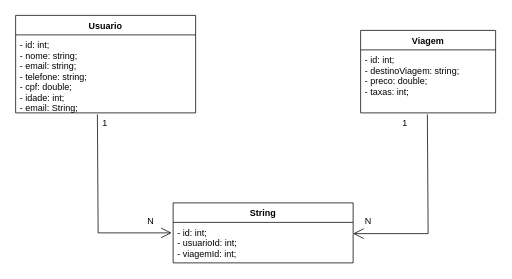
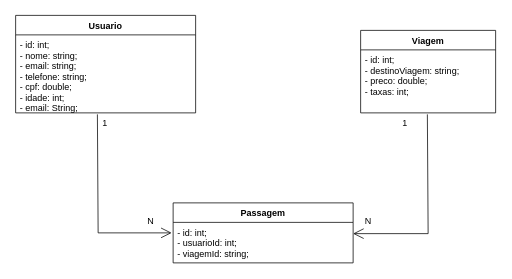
(263, 213) -> (263, 213)
(195, 233) -> (195, 233)
